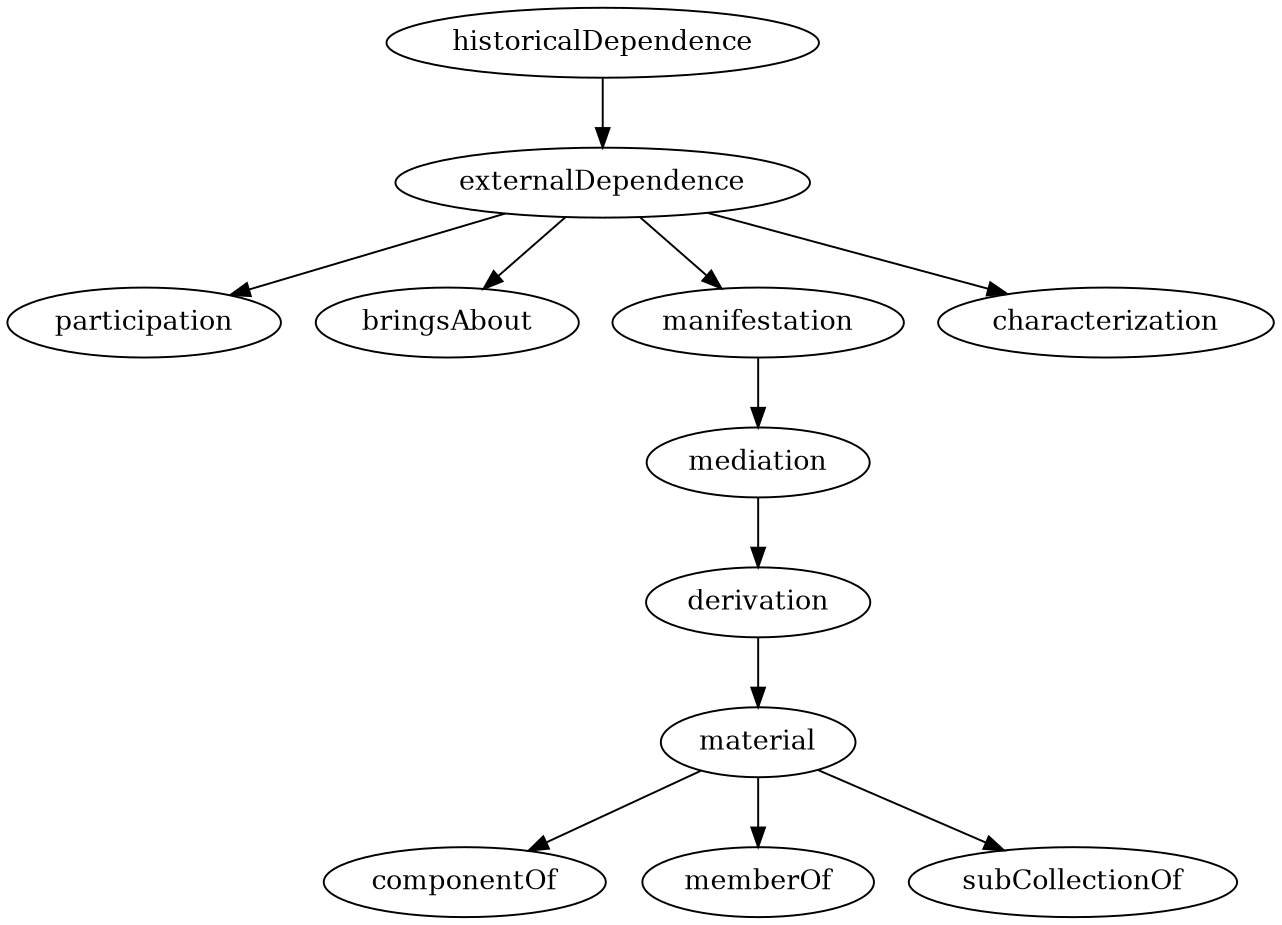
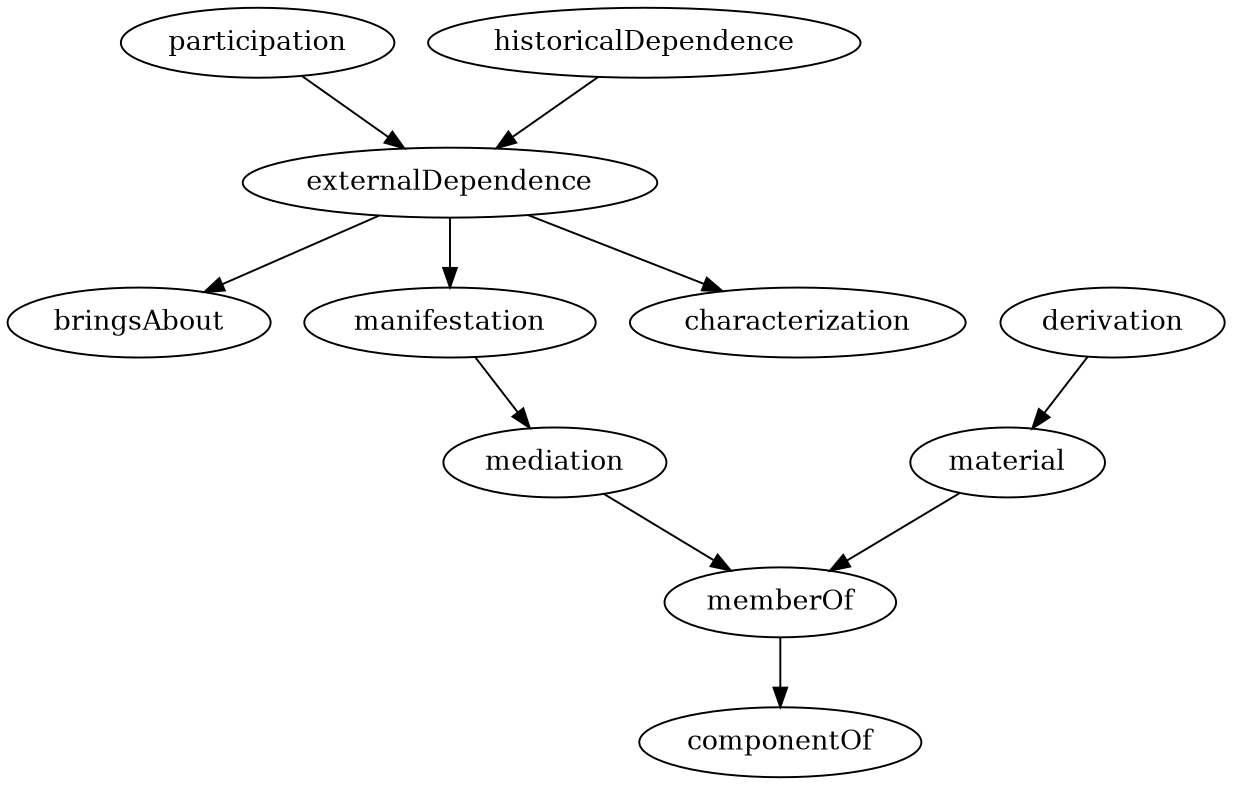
(377, 252) -> (345, 107)
(758, 523) -> (659, 527)
(624, 806) -> (780, 663)
(1073, 882) -> none
